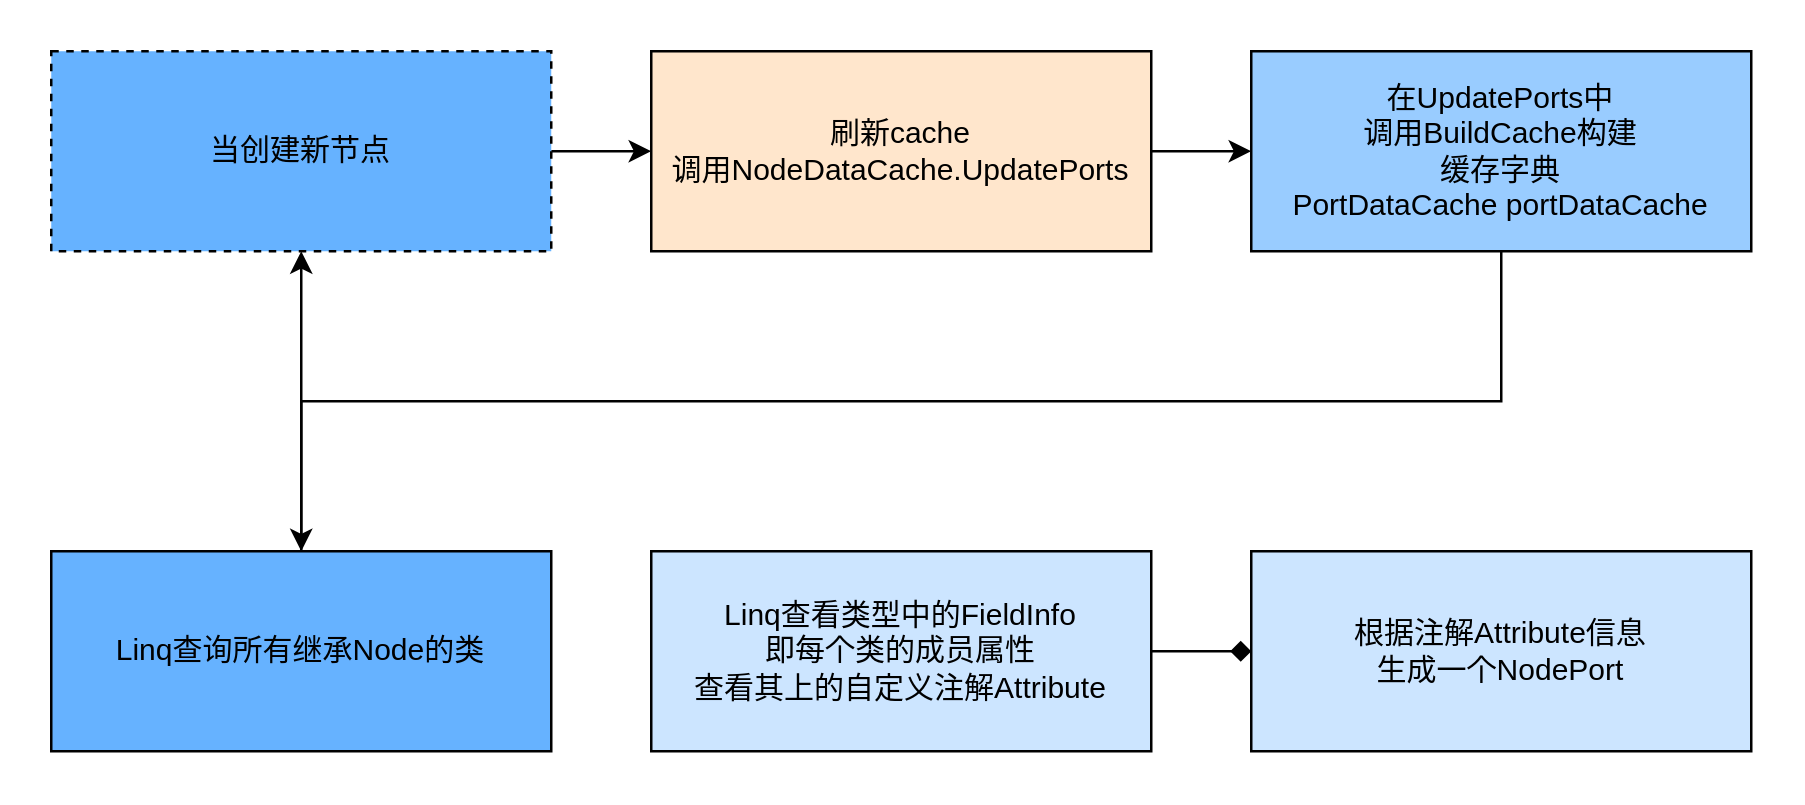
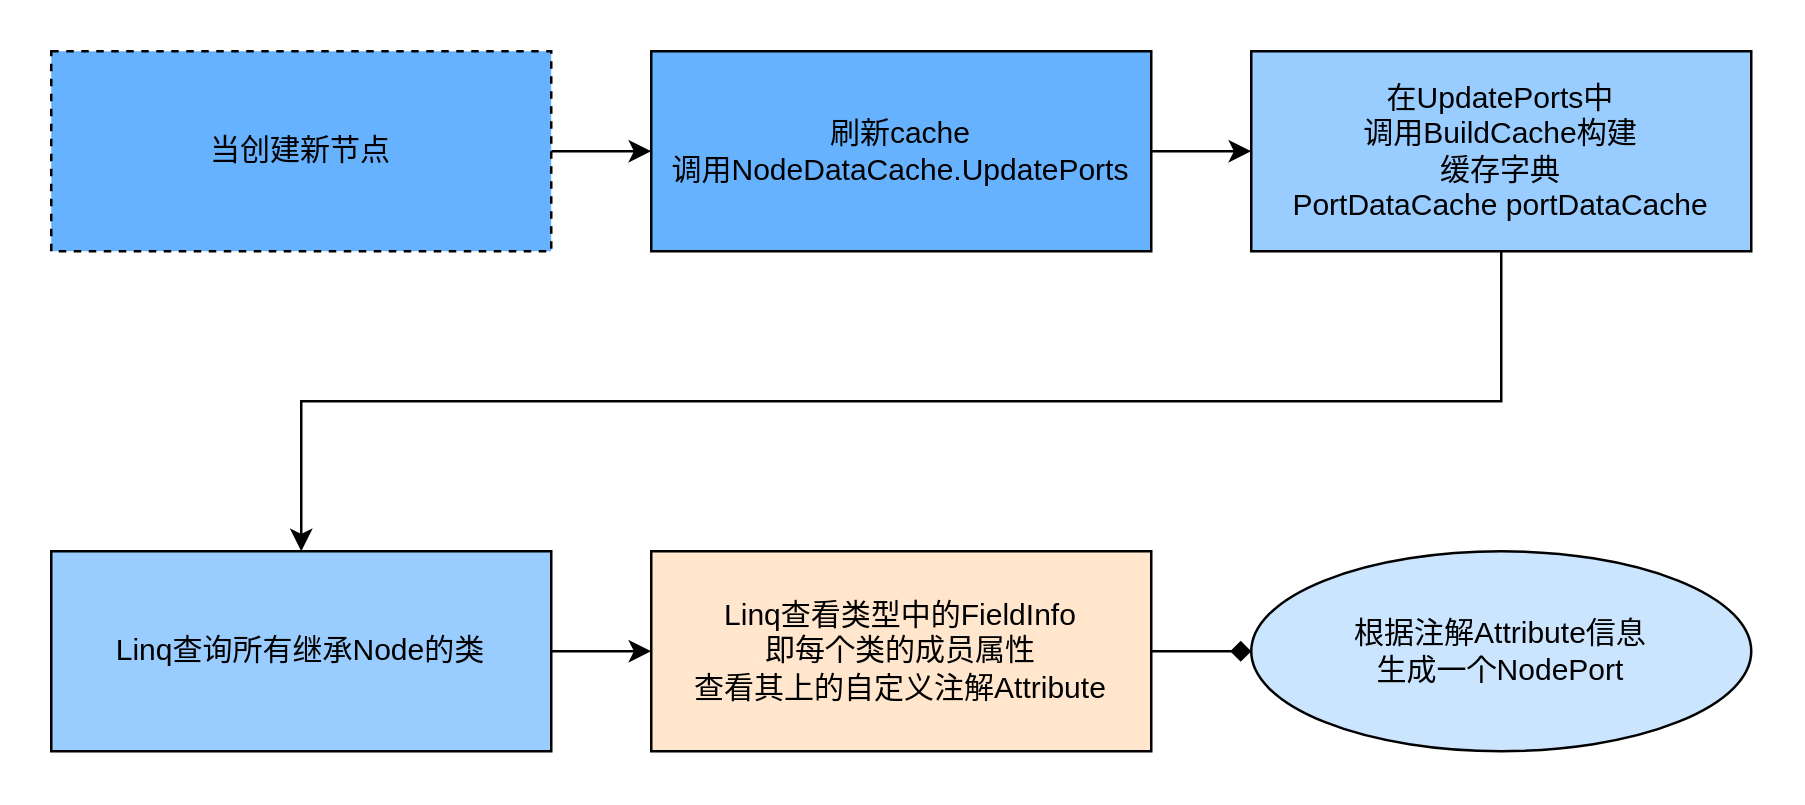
(901, 151) -> (901, 151)
(301, 332) -> (593, 651)
(301, 651) -> (301, 651)
(901, 651) -> (901, 651)
(1501, 651) -> (1501, 651)
